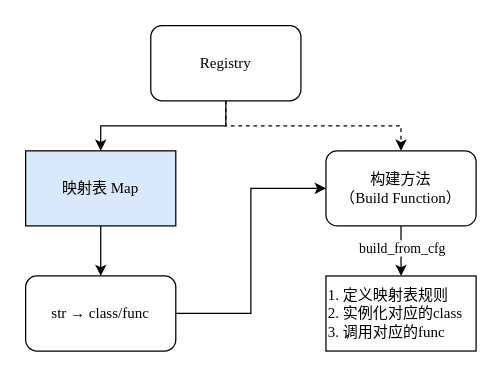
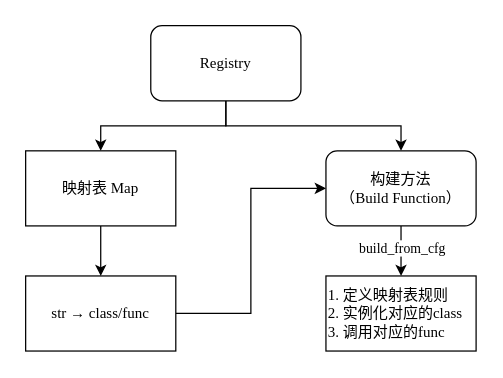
(322, 126) -> (322, 126)
(101, 188) -> (101, 188)
(101, 313) -> (101, 313)
